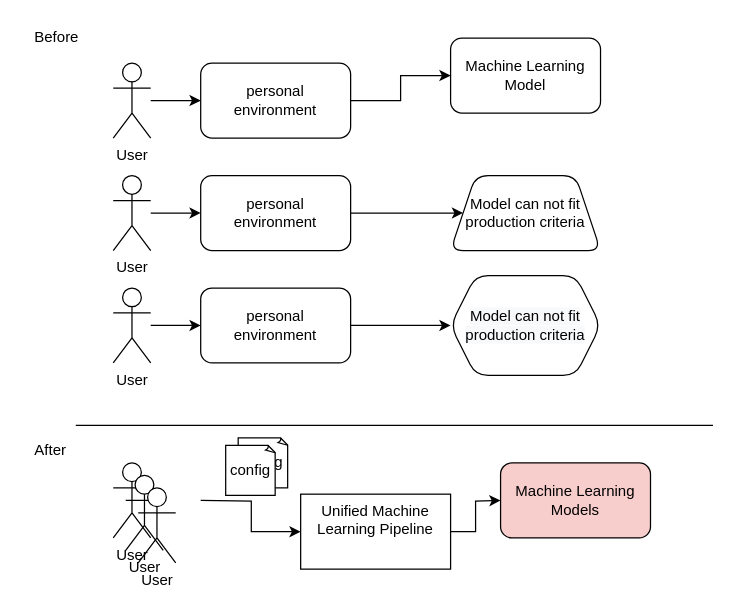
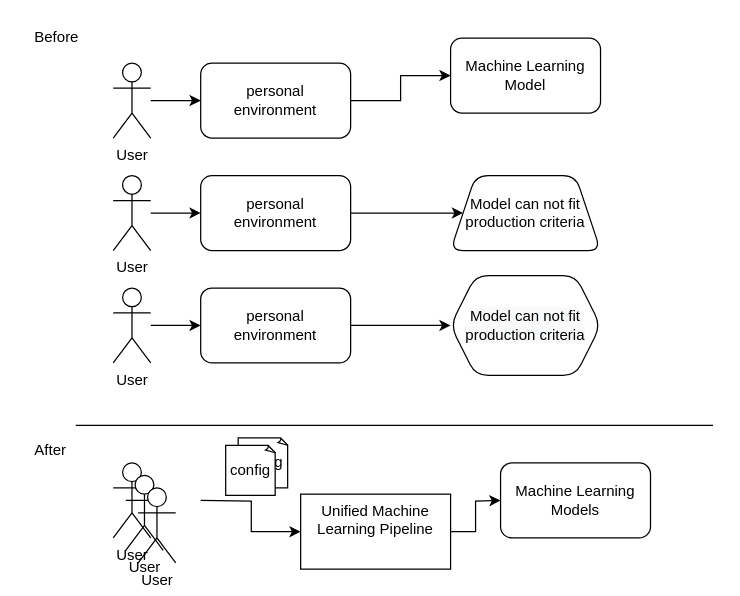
(576, 501) -> (576, 501)
